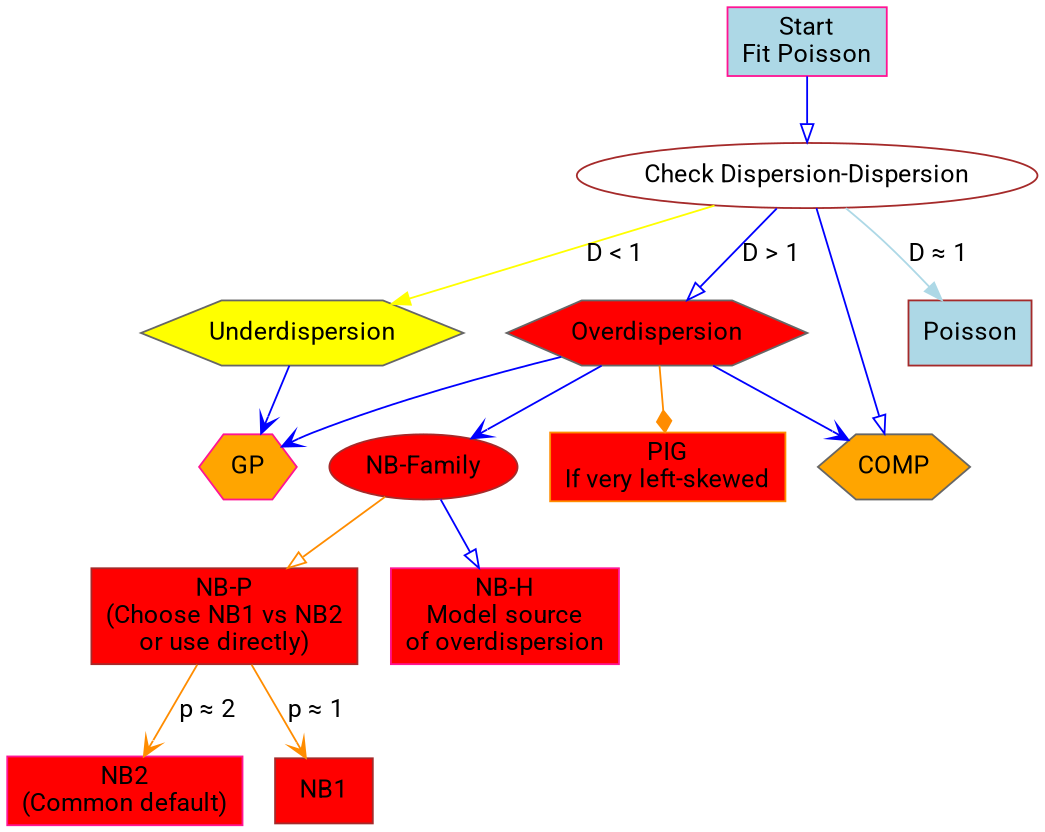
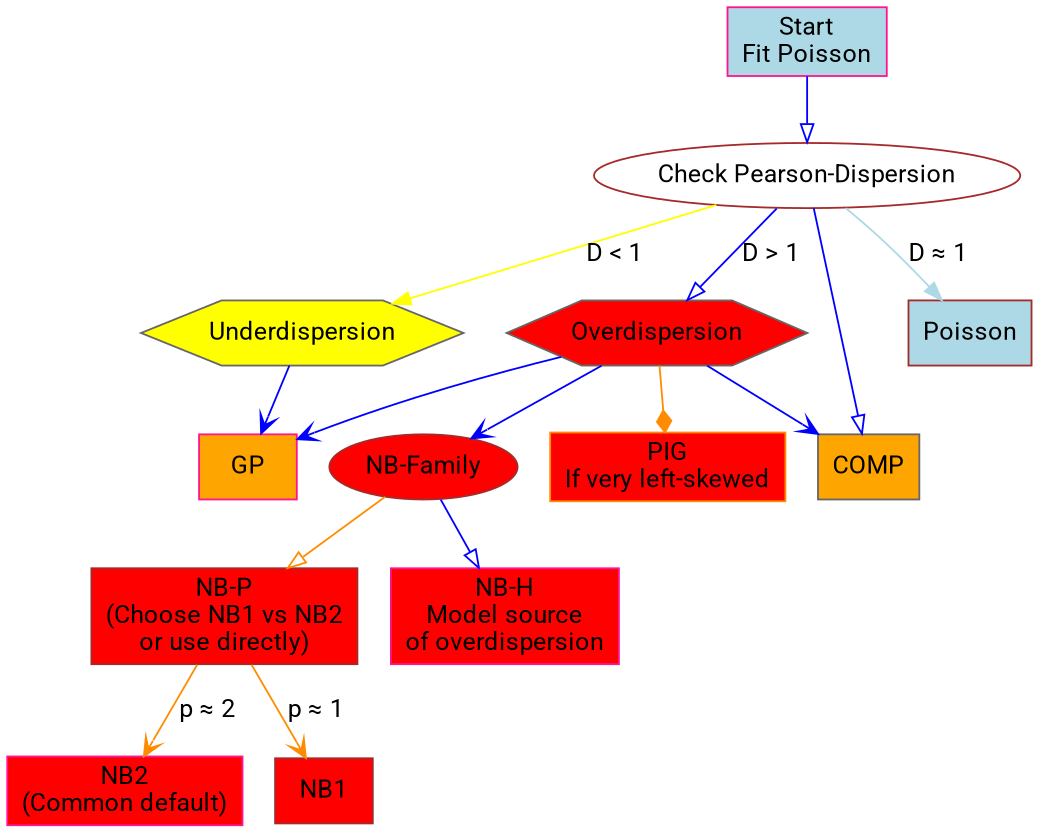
(807, 176) -> (807, 176)
(248, 467) -> (248, 467)
(894, 467) -> (869, 467)
